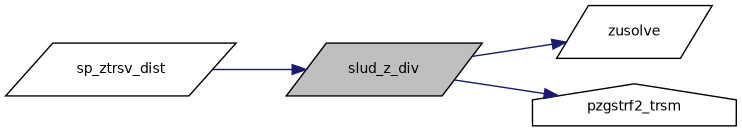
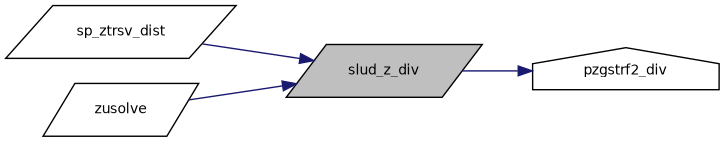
(512, 50) -> (236, 93)
(634, 107) -> (626, 71)
